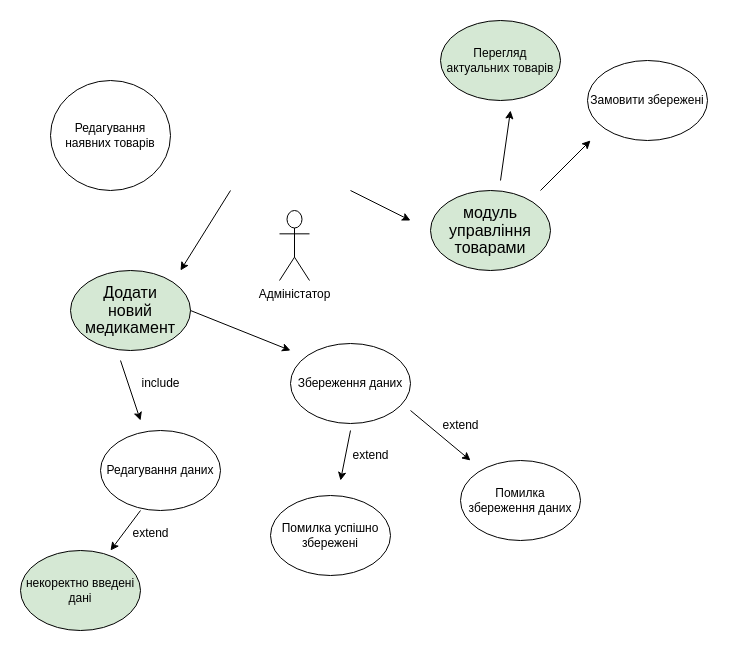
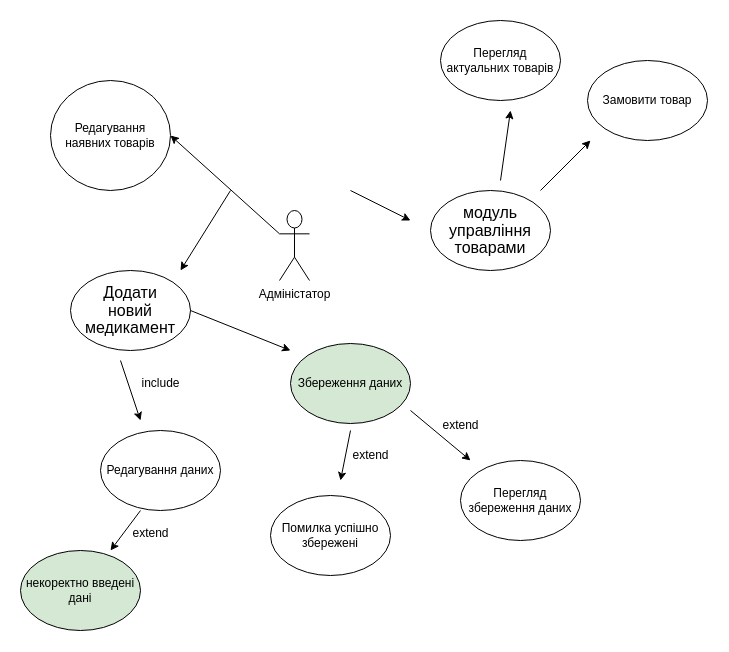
(501, 61) -> (501, 61)
(648, 101) -> (648, 101)
none -> (227, 186)
(491, 231) -> (491, 231)
(131, 311) -> (131, 311)
(351, 384) -> (351, 384)
(521, 501) -> (521, 501)
